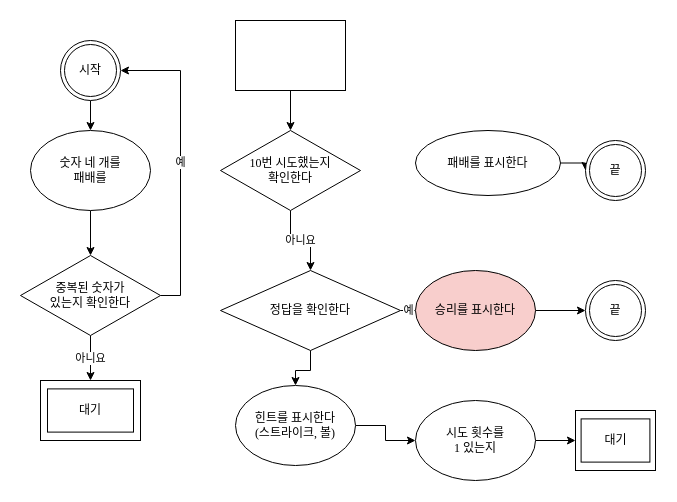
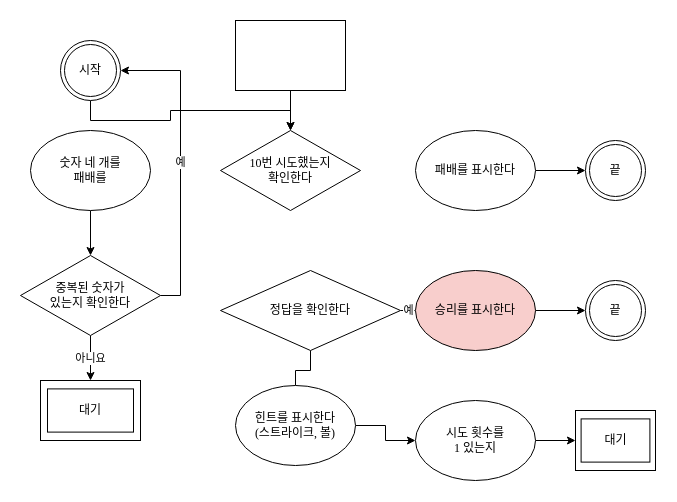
(91, 121) -> (183, 111)
(488, 163) -> (476, 171)
(297, 241) -> none
(296, 377) -> (296, 380)
